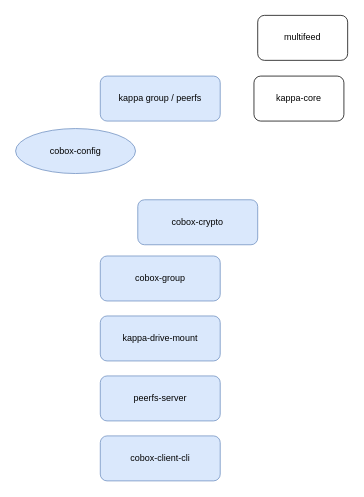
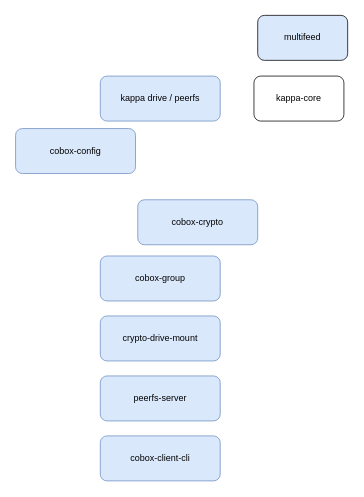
(303, 38) -> (303, 38)
(160, 99) -> (160, 99)
(75, 151) -> (75, 151)
(160, 339) -> (160, 339)
